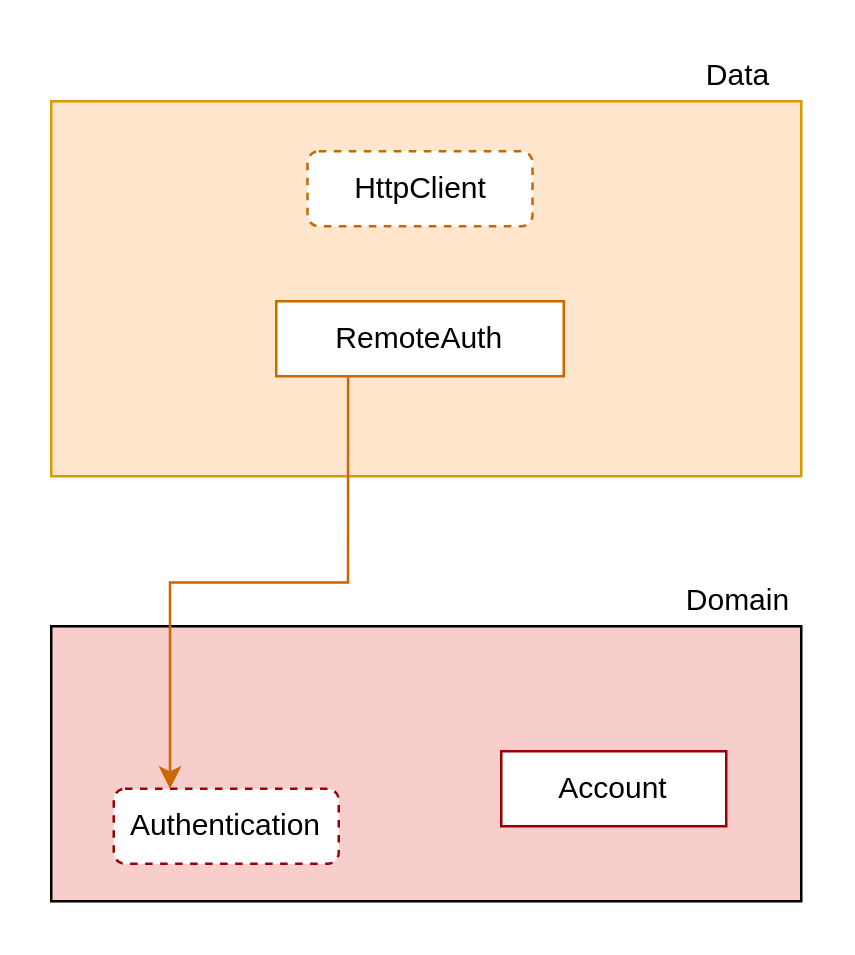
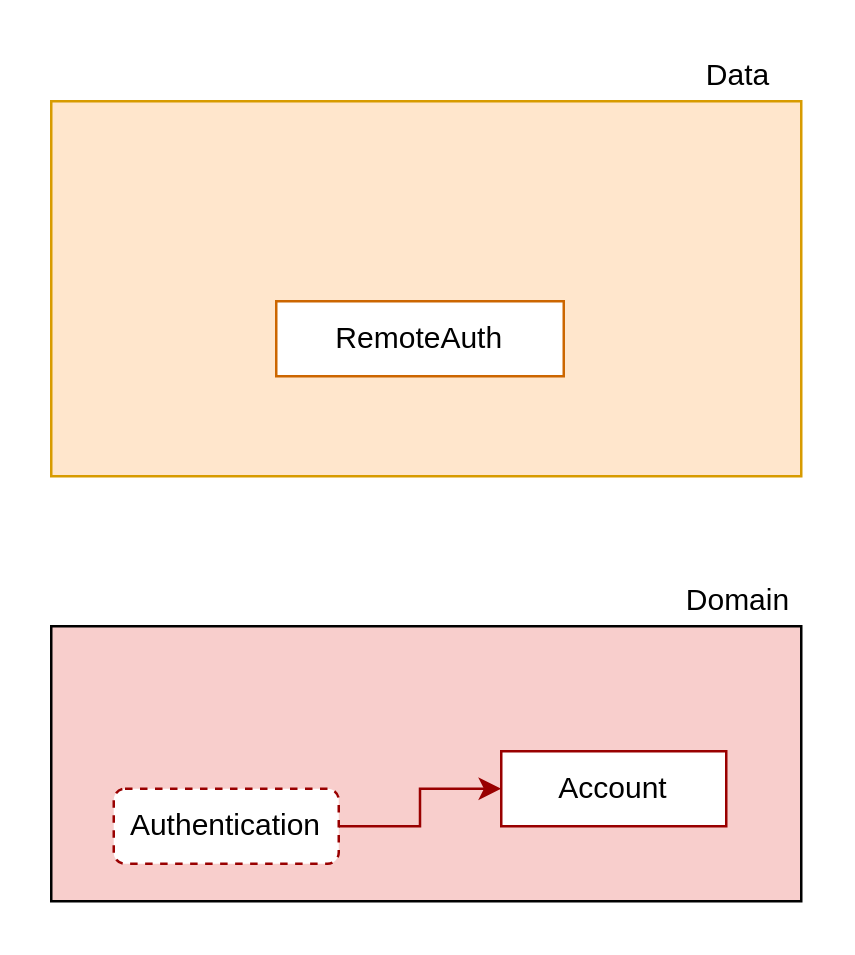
(420, 189) -> none
(268, 583) -> none
none -> (420, 816)
